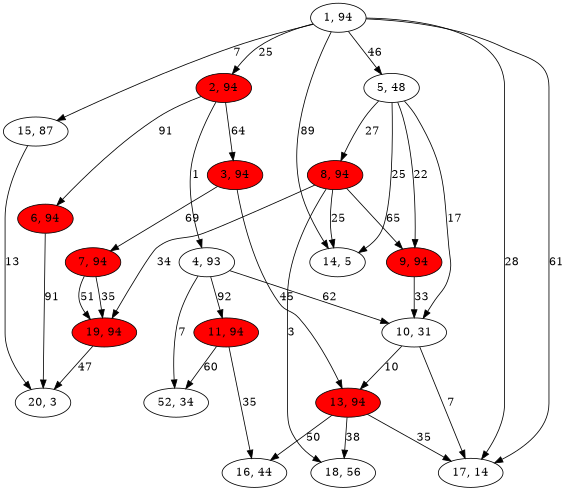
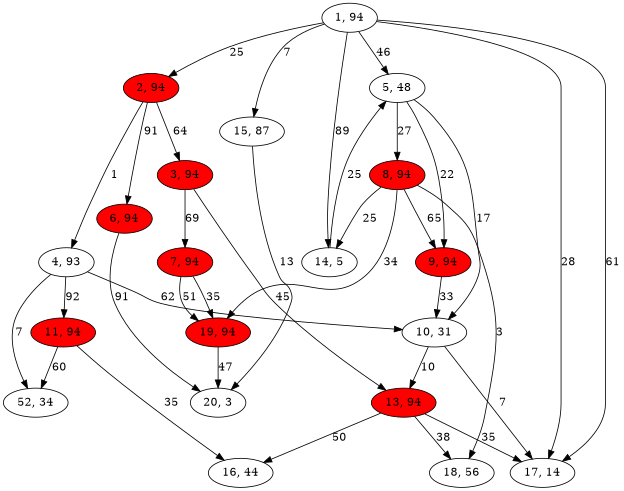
(391, 179) -> (343, 173)
